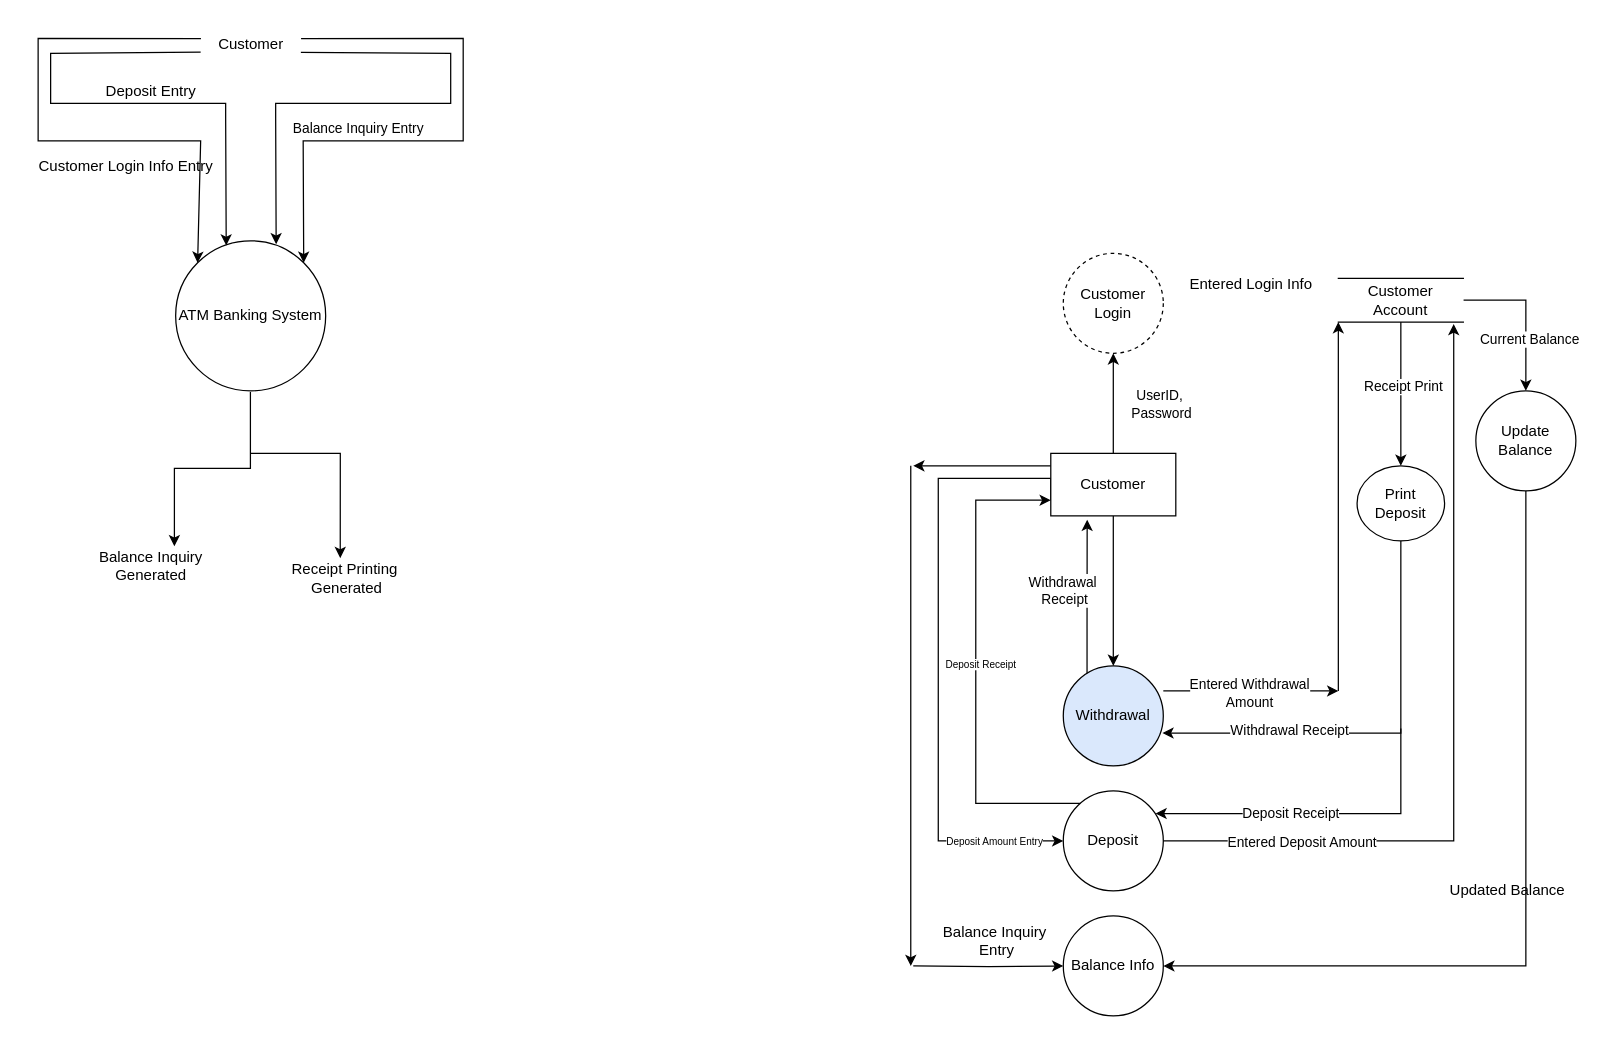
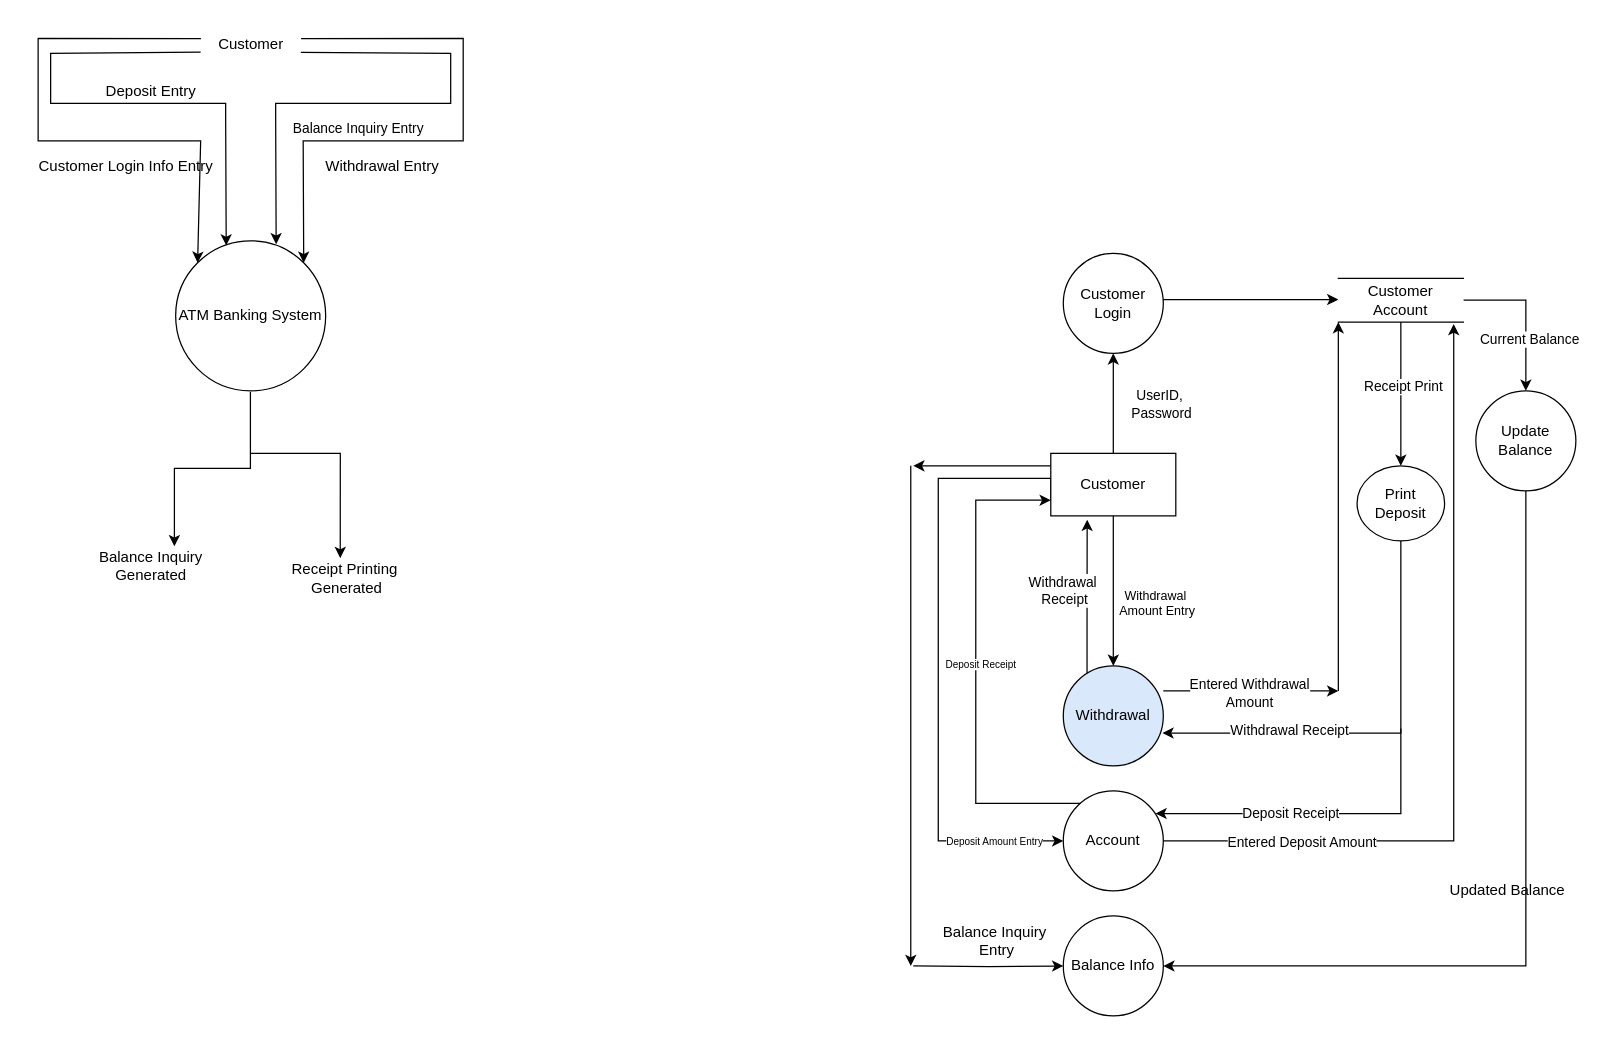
none -> (382, 167)
(1251, 284) -> none
none -> (1246, 299)
(1113, 303) -> (1113, 303)
none -> (1157, 603)
(1113, 841) -> (1113, 841)
